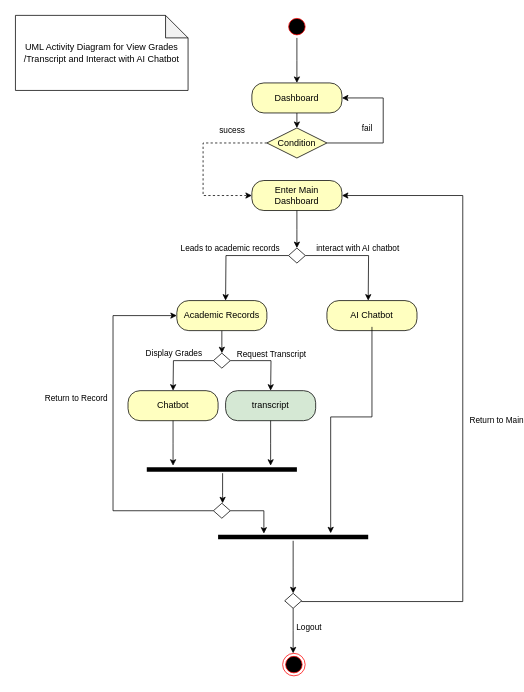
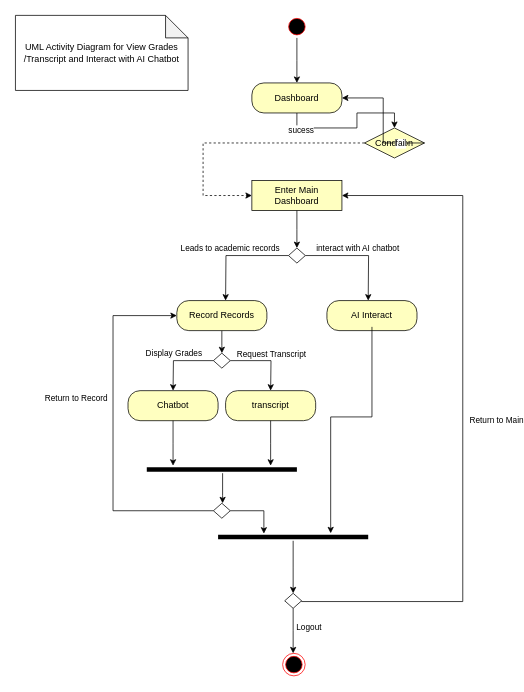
(297, 143) -> (394, 143)
(297, 195) -> (297, 195)
(222, 315) -> (222, 315)
(372, 315) -> (372, 315)
(270, 405) -> (270, 405)
